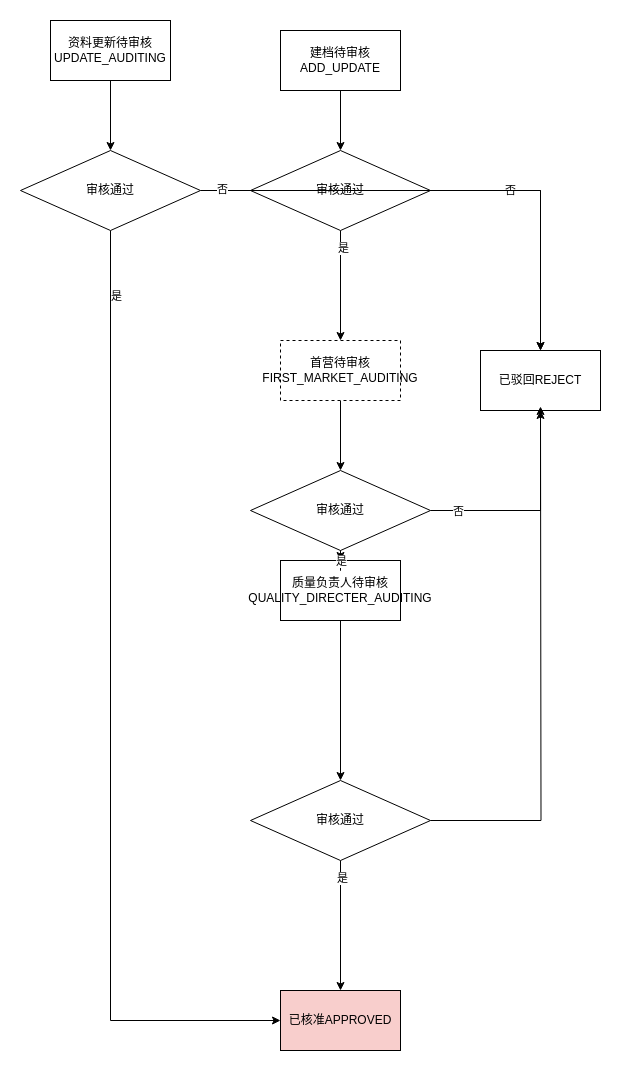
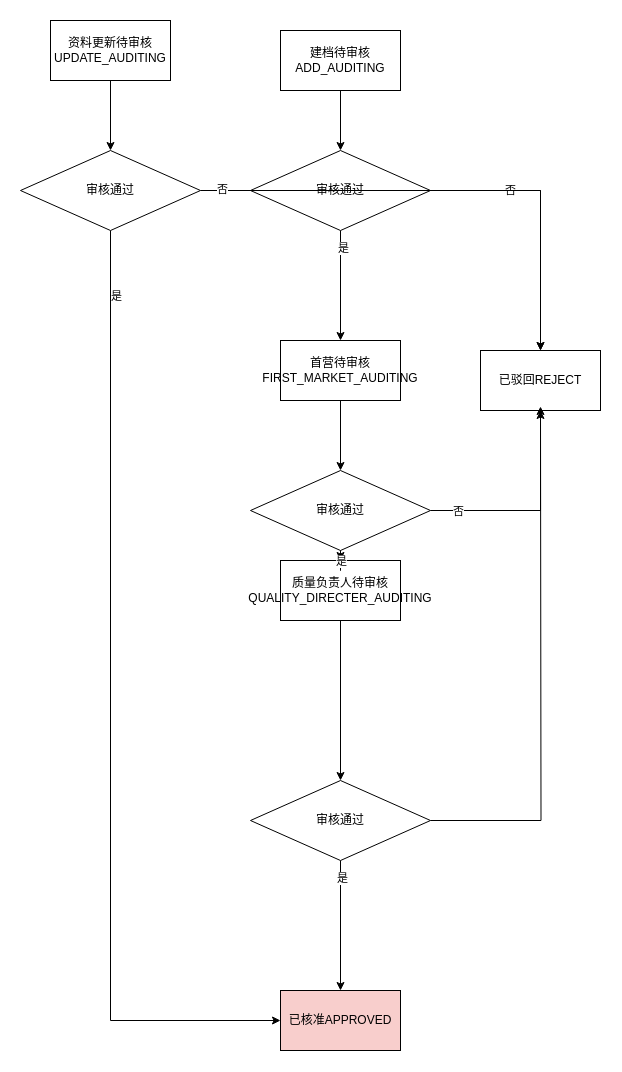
(341, 61) -> (341, 61)
(341, 371) -> (341, 371)
